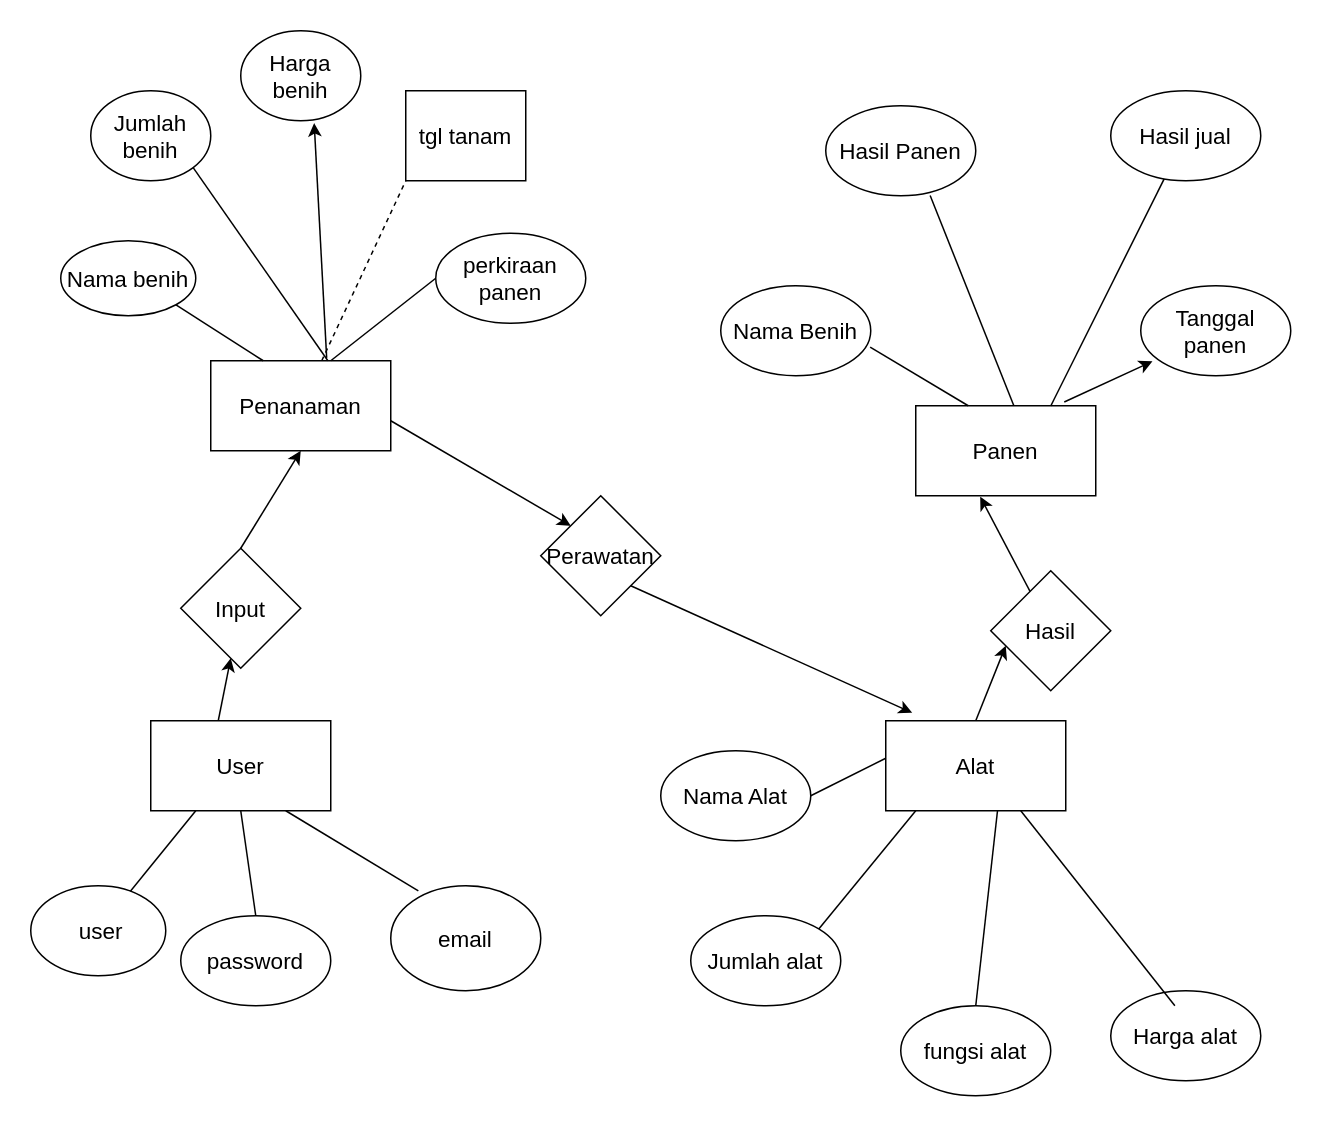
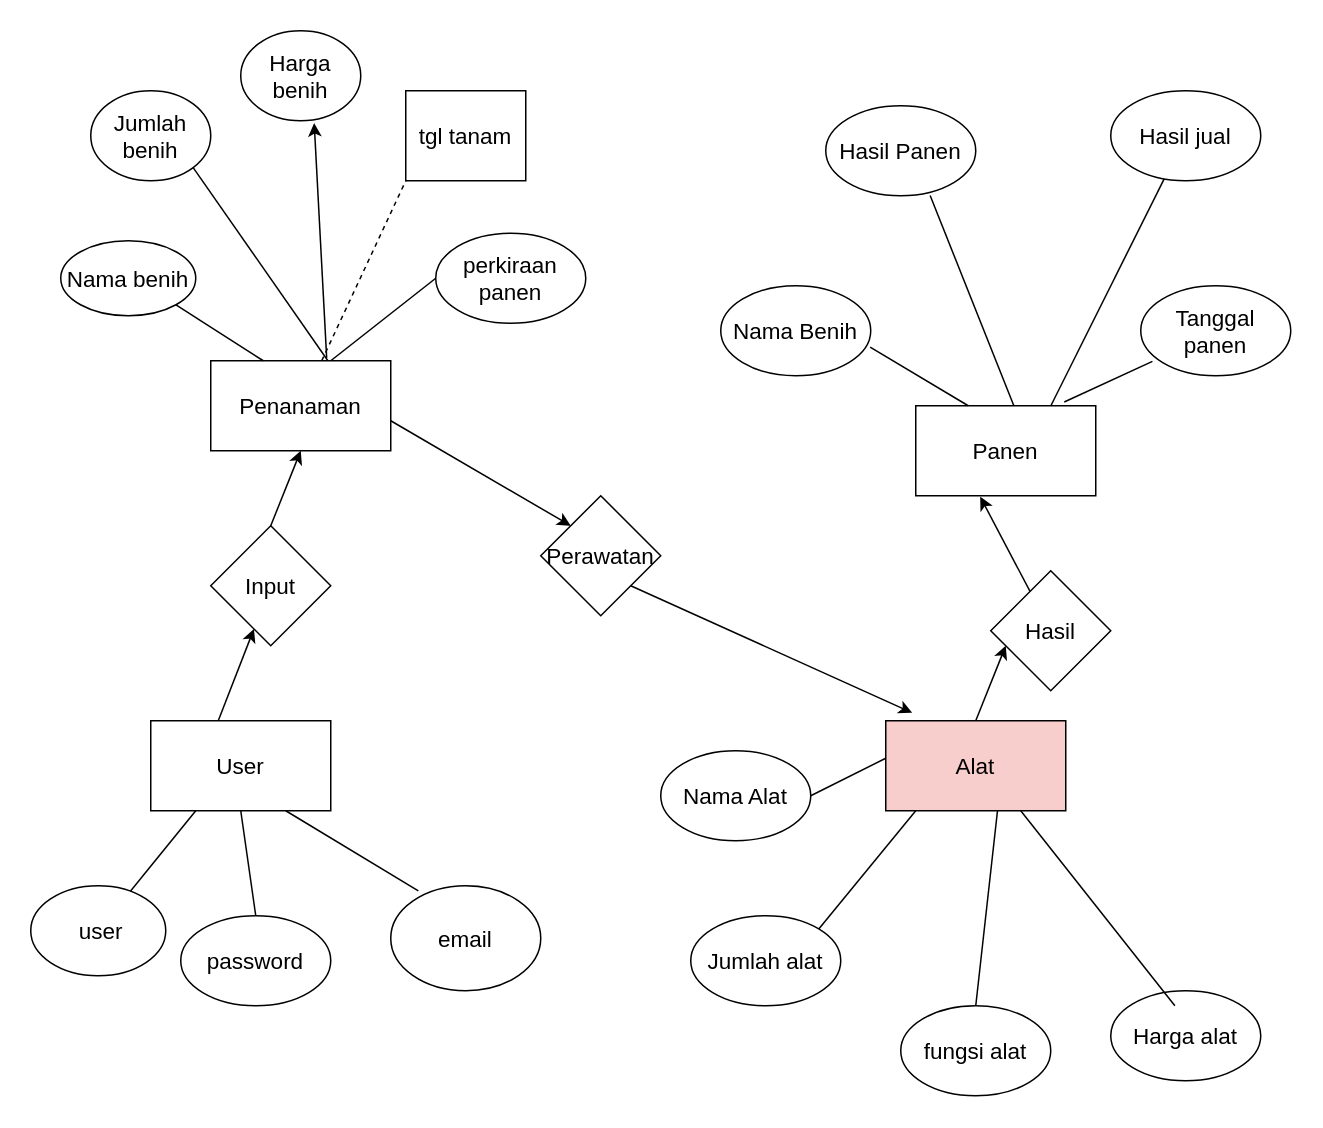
(1142, 366) -> (1146, 364)
(241, 608) -> (271, 586)
(976, 766) -> (976, 766)
